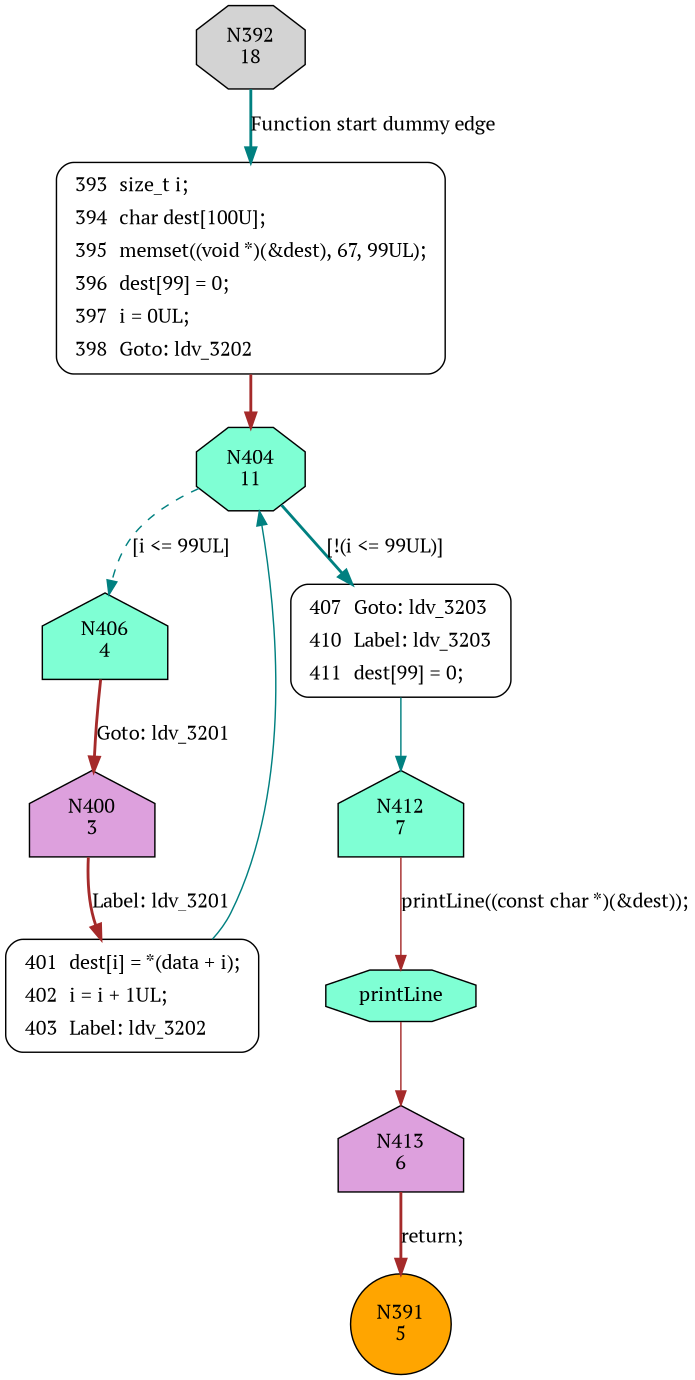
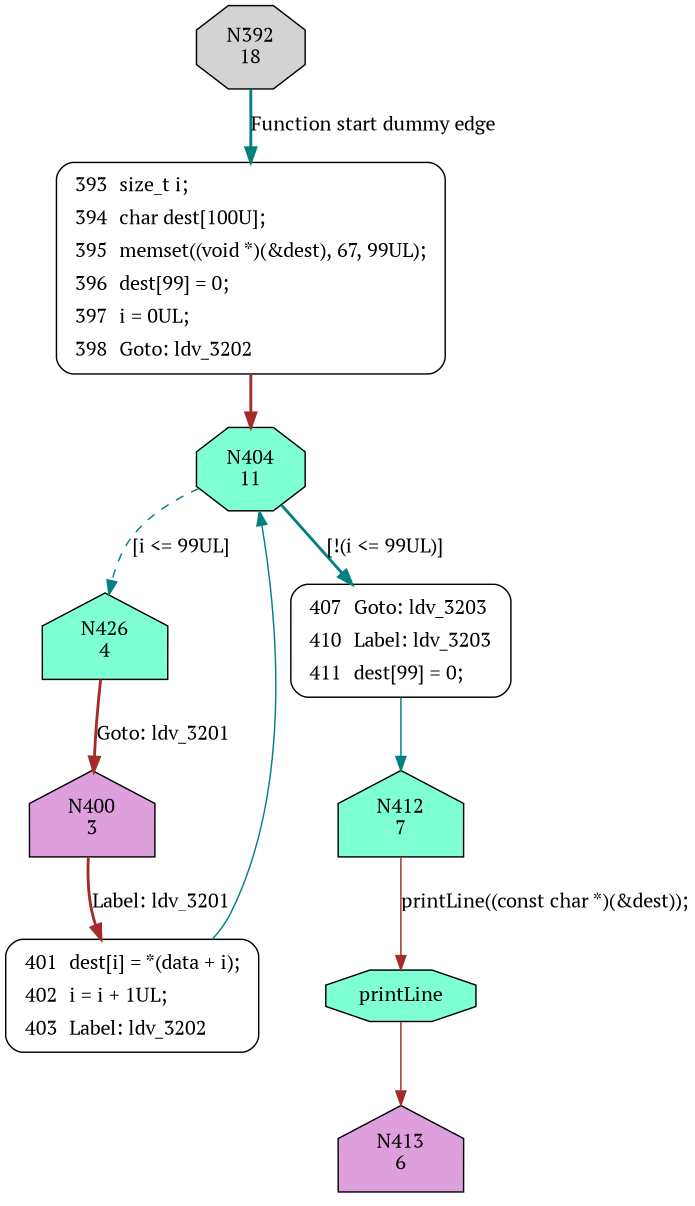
(105, 641) -> (105, 641)
(401, 1324) -> none
